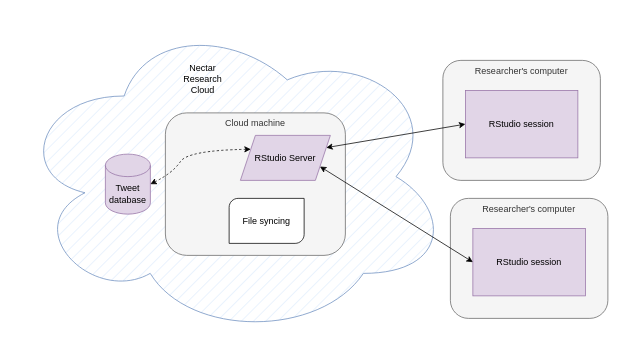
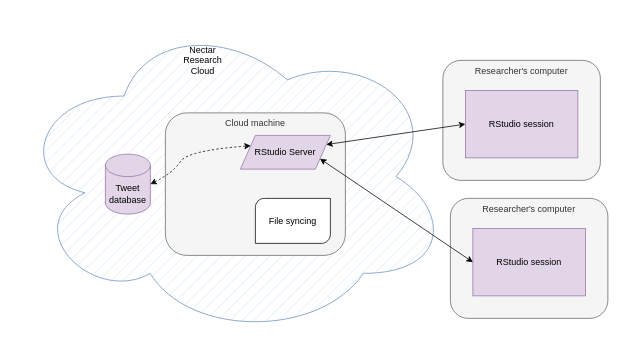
(203, 79) -> (203, 60)
(285, 158) -> (285, 152)
(267, 221) -> (293, 221)
